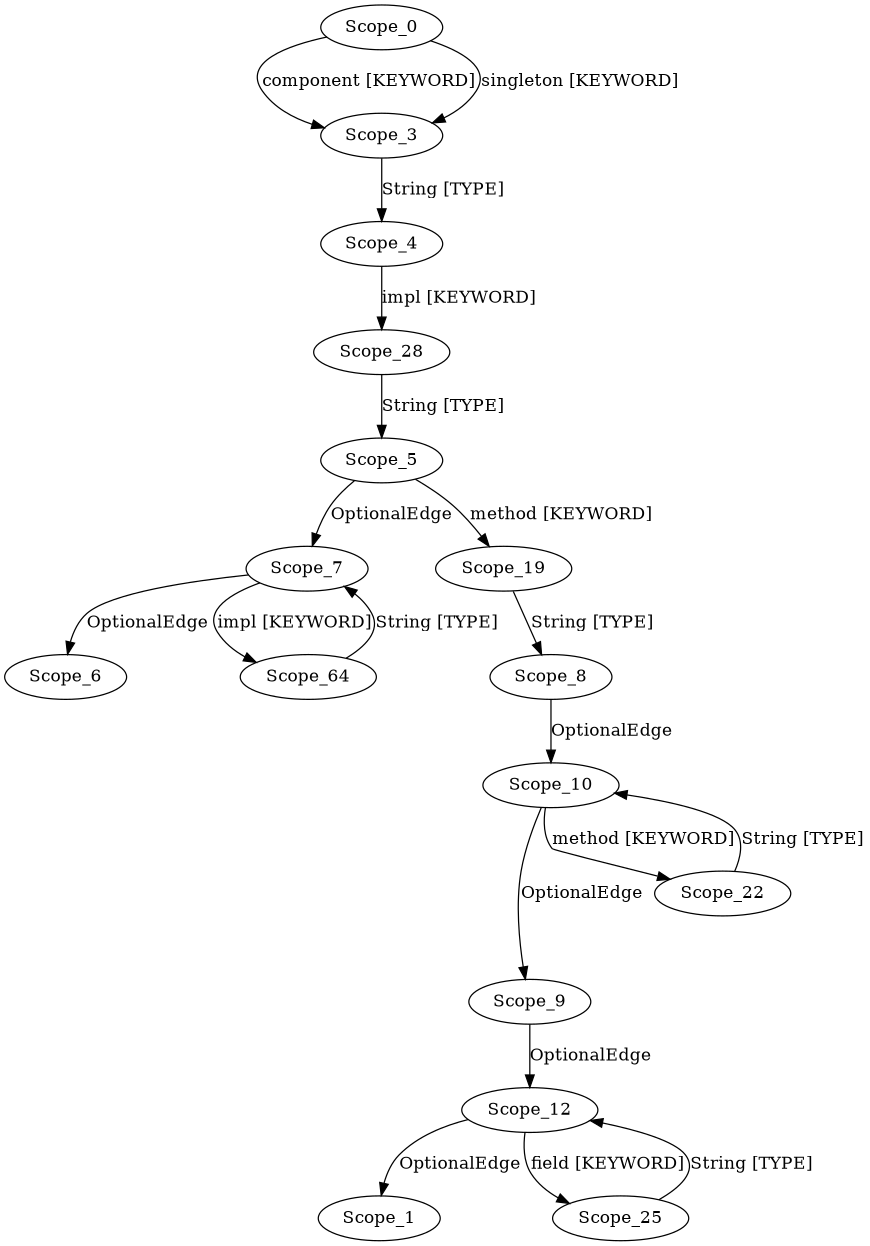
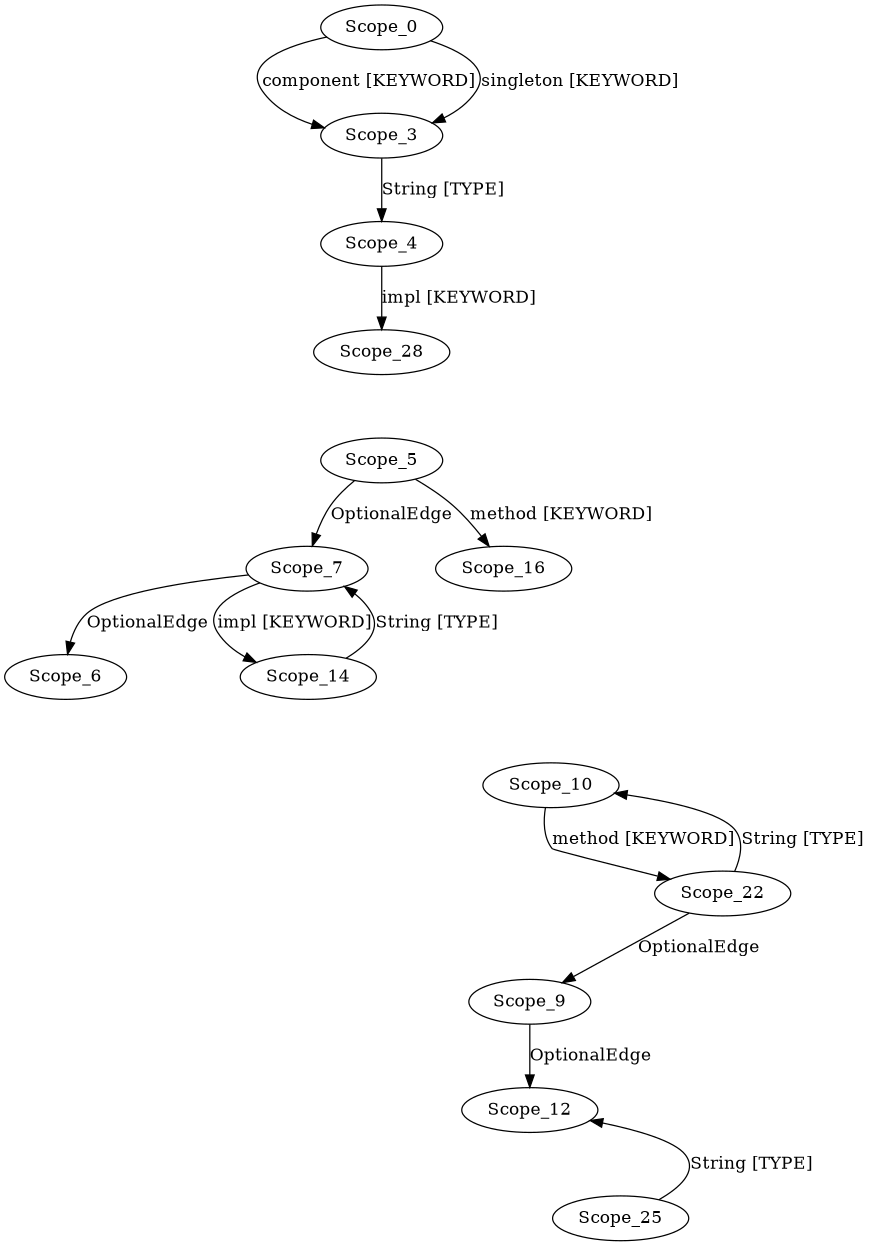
(382, 400) -> none
(504, 569) -> (504, 569)
(308, 677) -> (308, 677)
(551, 677) -> none
(519, 886) -> (631, 945)
(530, 1171) -> none
(379, 1218) -> none
